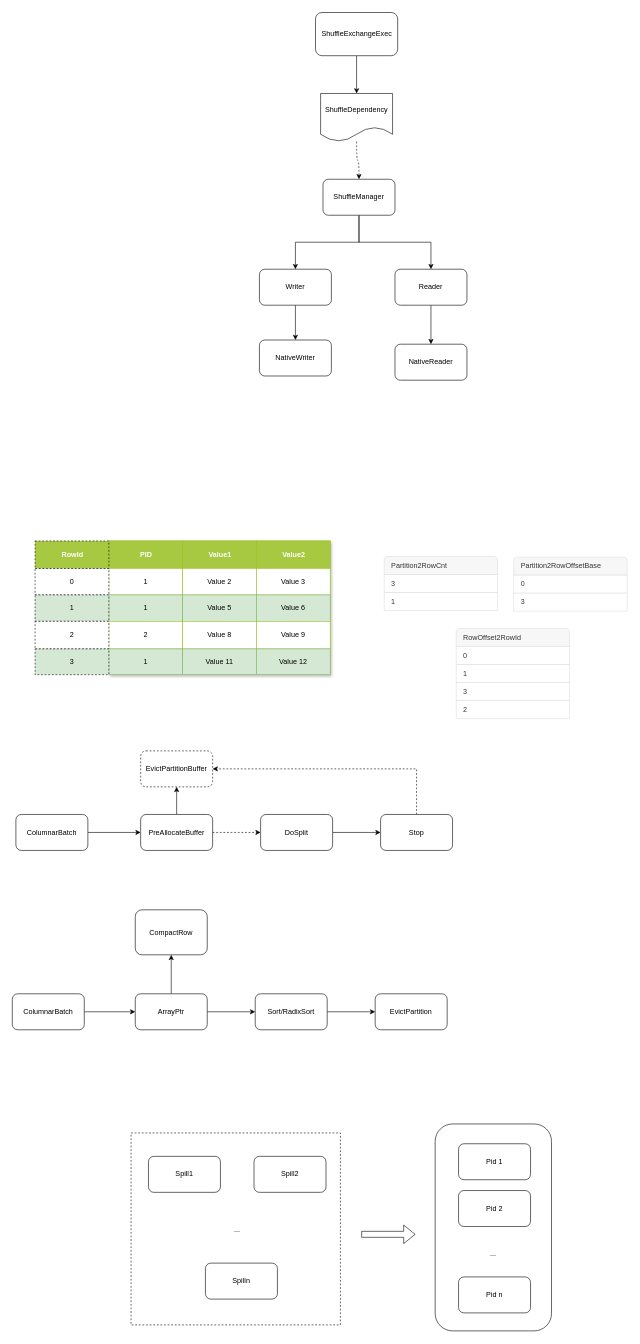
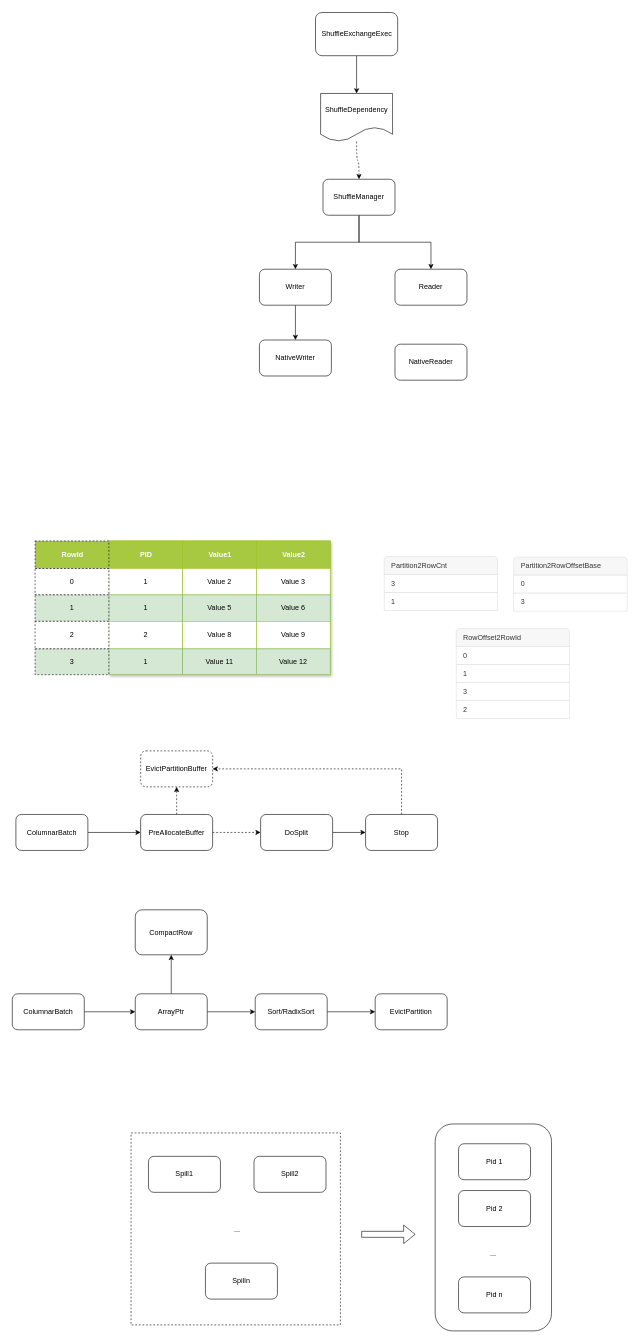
(431, 338) -> none
(177, 803) -> (177, 803)
(417, 833) -> (402, 833)
